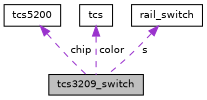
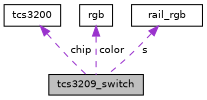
(32, 15) -> (32, 15)
(96, 15) -> (96, 15)
(167, 15) -> (167, 15)
